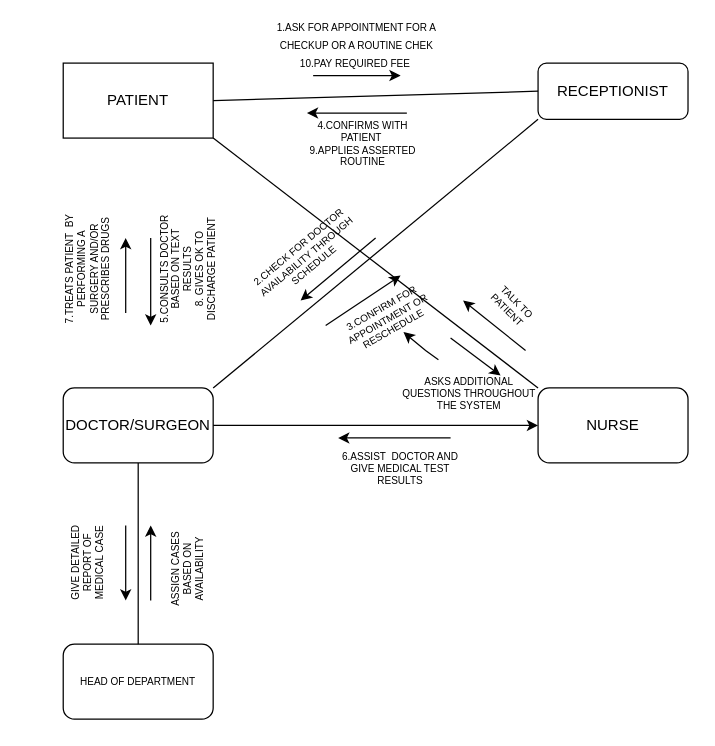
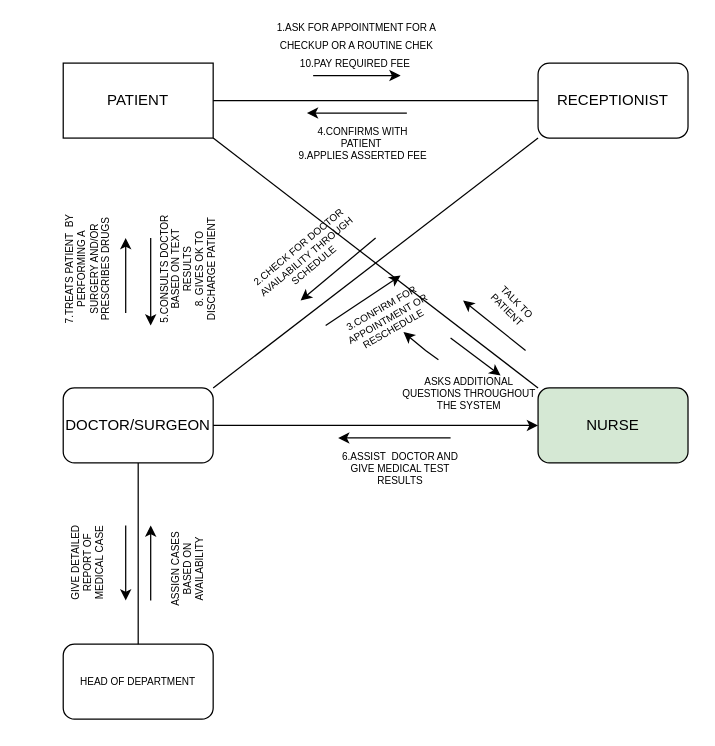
(613, 91) -> (613, 101)
(363, 144) -> (363, 144)
(613, 426) -> (613, 426)
